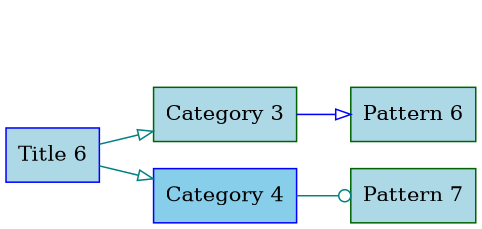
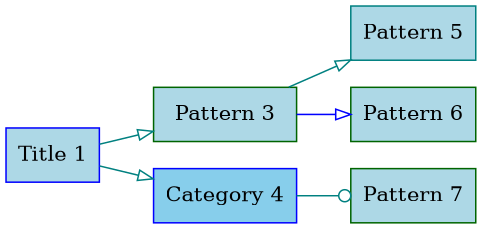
none -> (413, 33)
(225, 114) -> (225, 114)
(53, 155) -> (53, 155)
